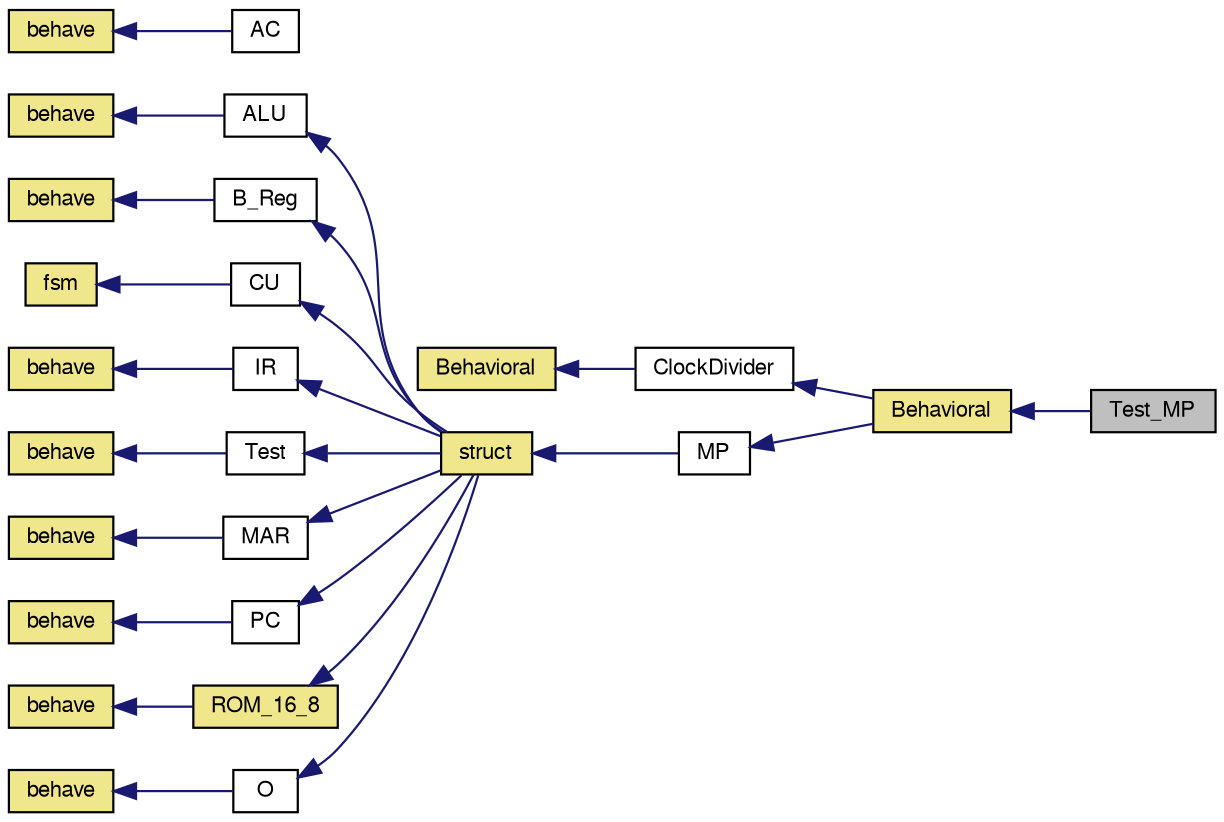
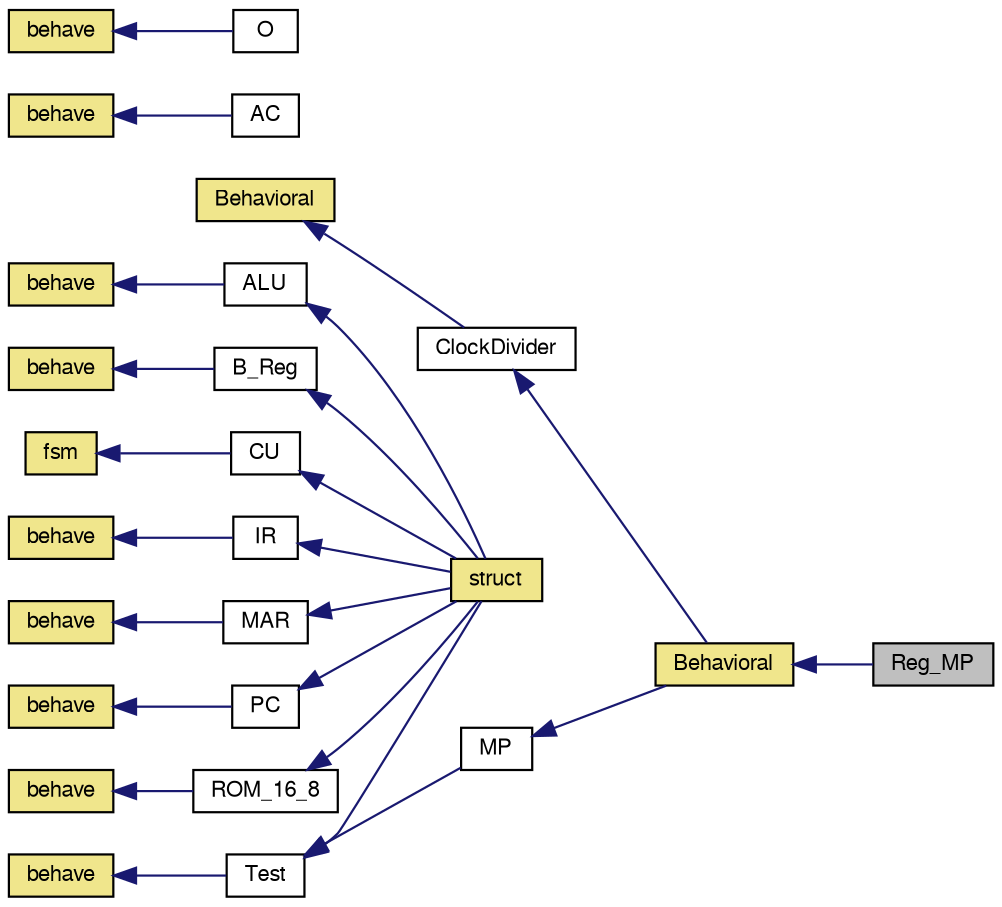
(1153, 411) -> (933, 664)
(617, 453) -> (393, 806)
(416, 631) -> none
(266, 707) -> (266, 791)
